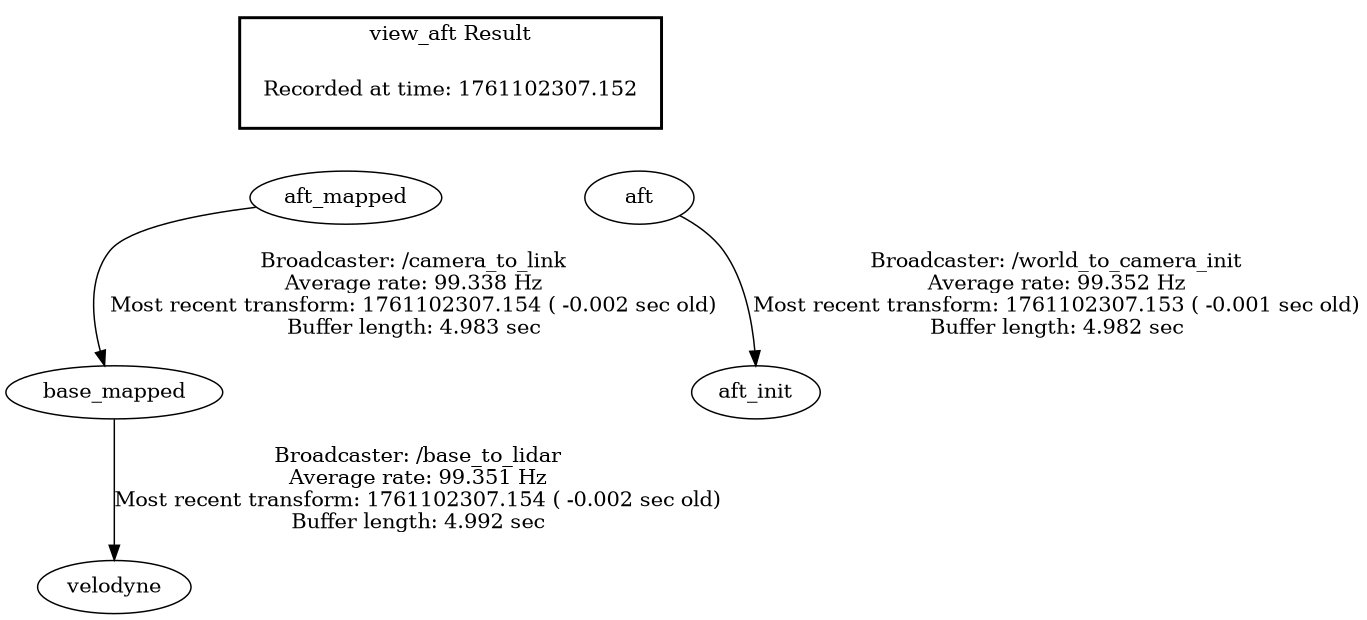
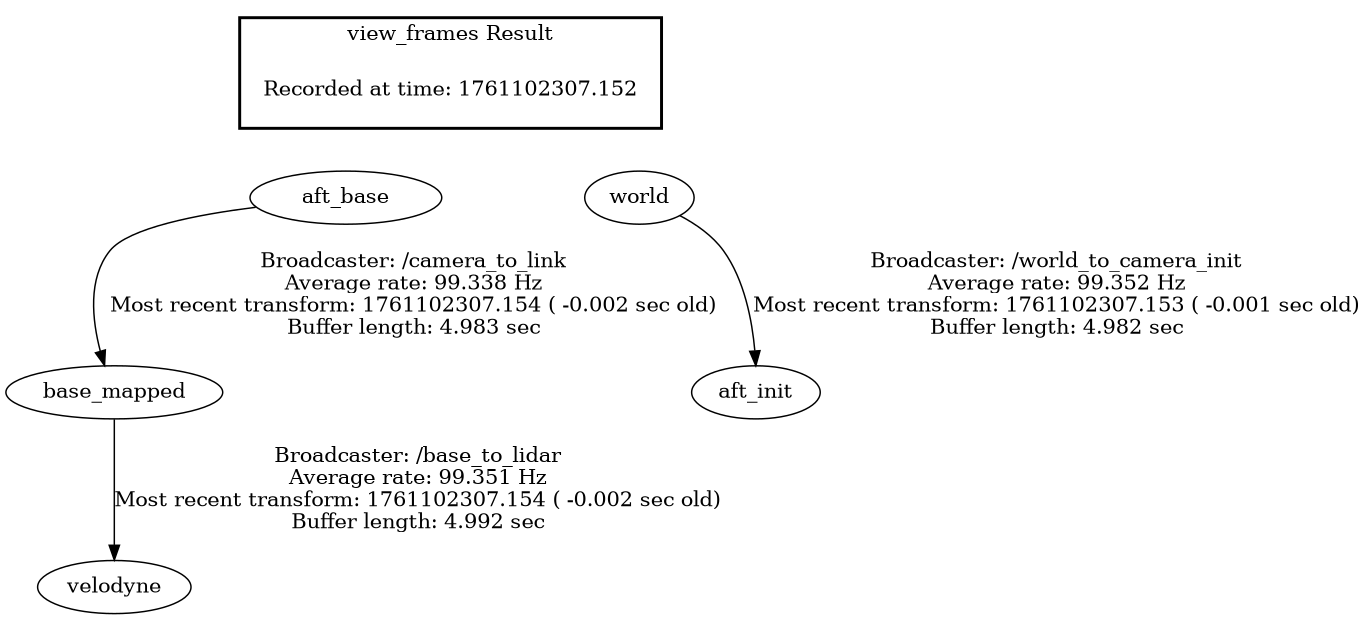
(451, 35) -> (451, 35)
(346, 198) -> (346, 198)
(639, 198) -> (639, 198)
